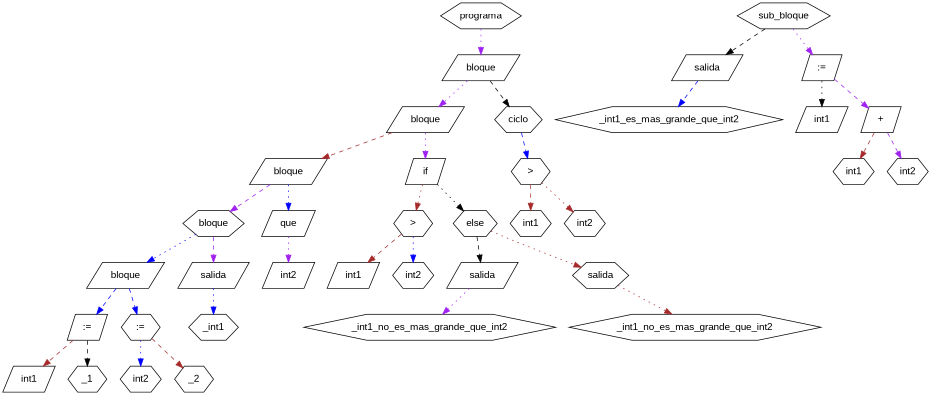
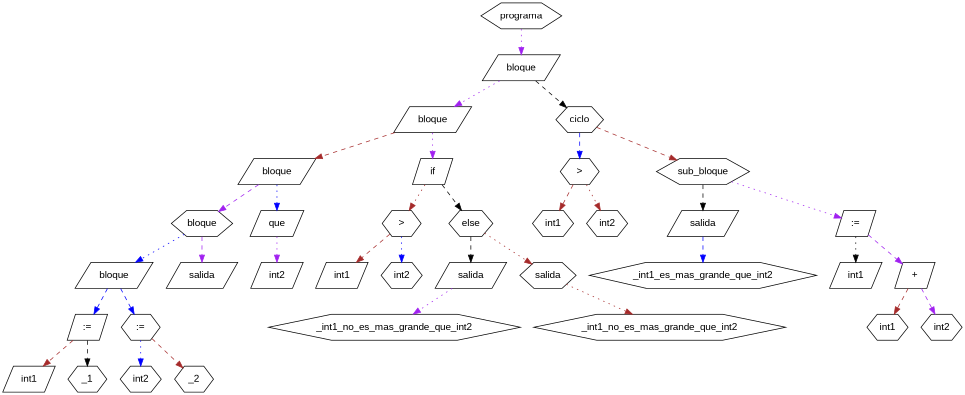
none -> (633, 142)
(448, 195) -> (450, 195)
(214, 327) -> none
